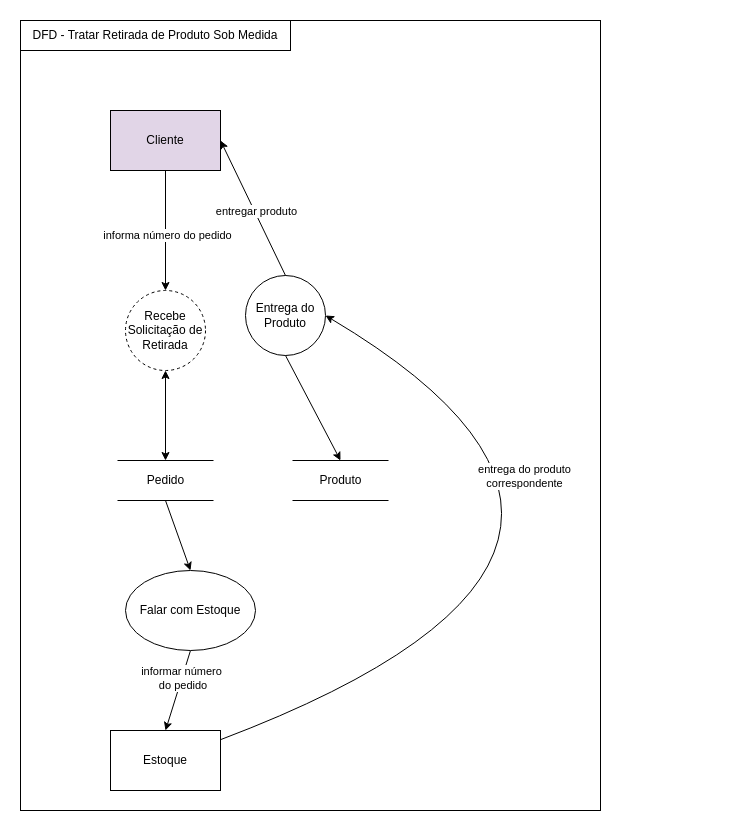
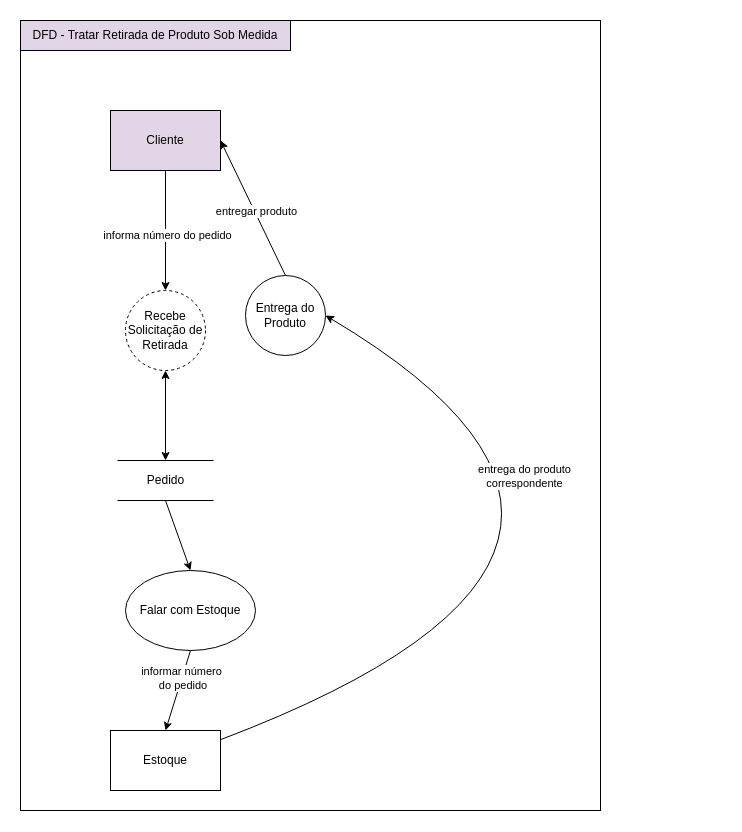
(156, 36) -> (156, 36)
(312, 405) -> none
(341, 481) -> none
